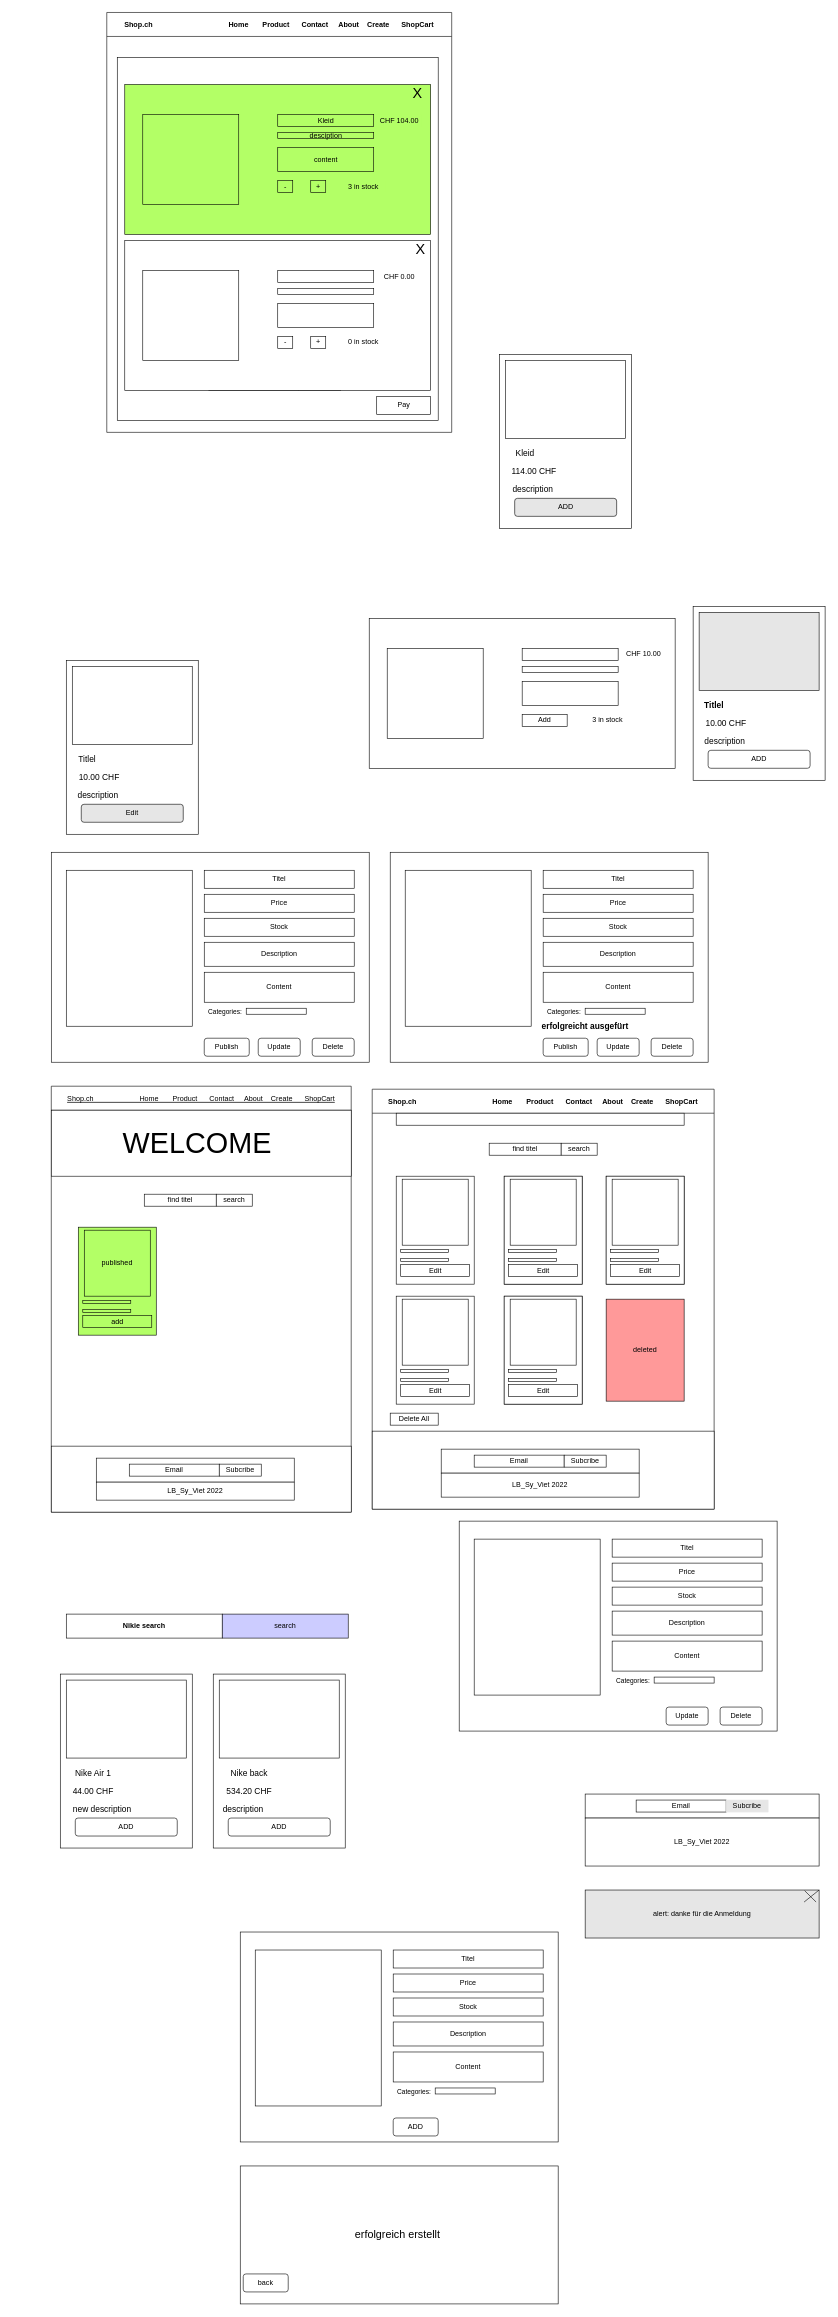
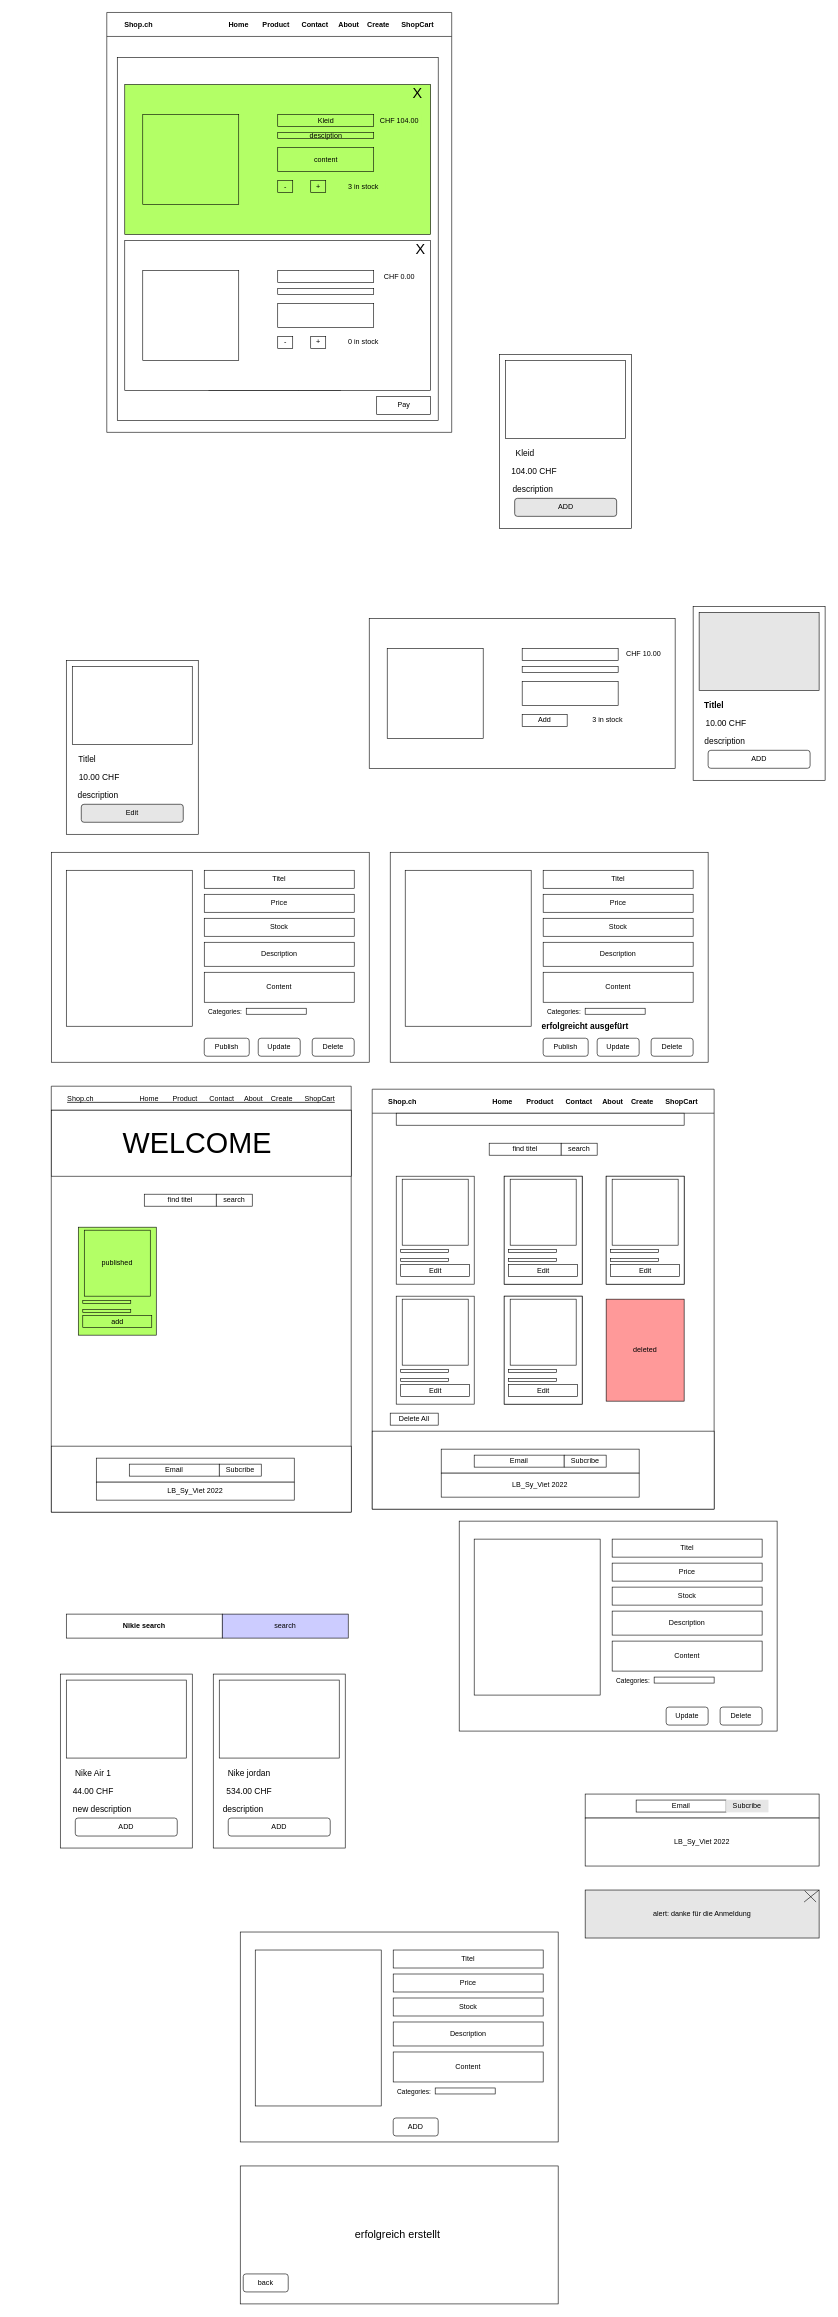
(534, 471) -> (534, 471)
(249, 1773) -> (249, 1773)
(249, 1791) -> (249, 1791)
